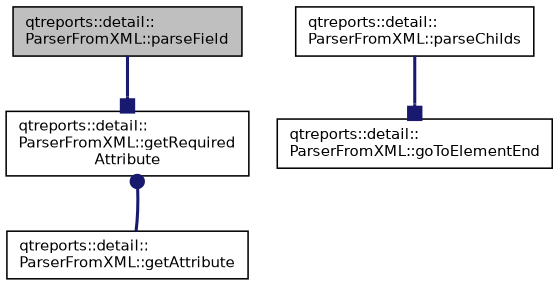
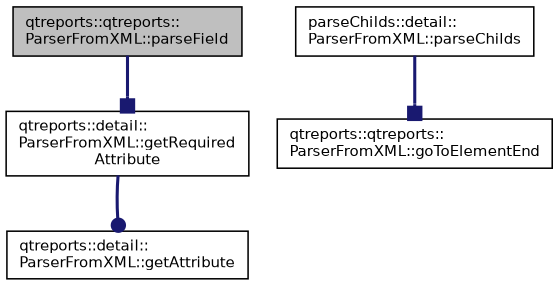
(127, 31) -> (127, 31)
(415, 31) -> (415, 31)
(415, 144) -> (415, 144)
(138, 210) -> (117, 197)
